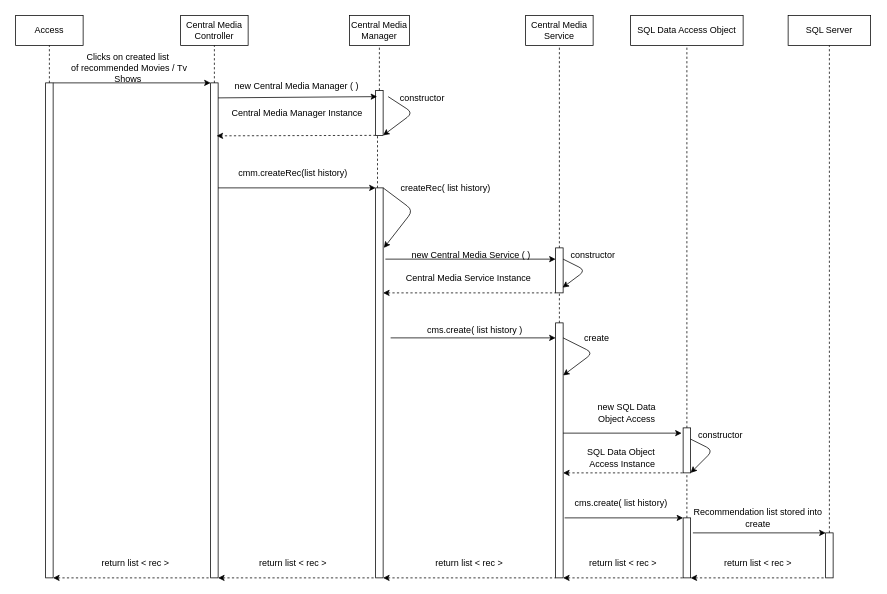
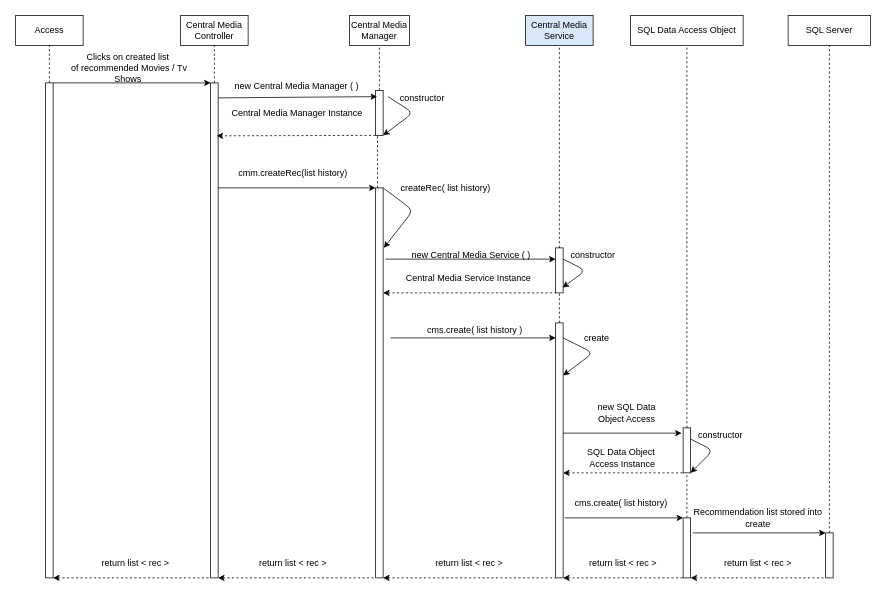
(559, 30) -> (559, 30)
